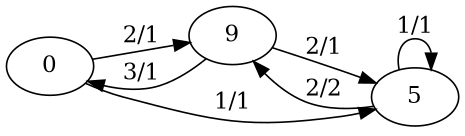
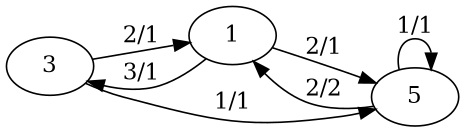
(233, 36) -> (233, 36)
(50, 66) -> (50, 66)
